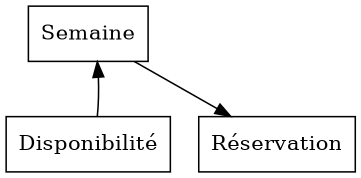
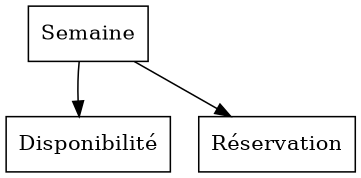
(99, 97) -> (78, 81)
